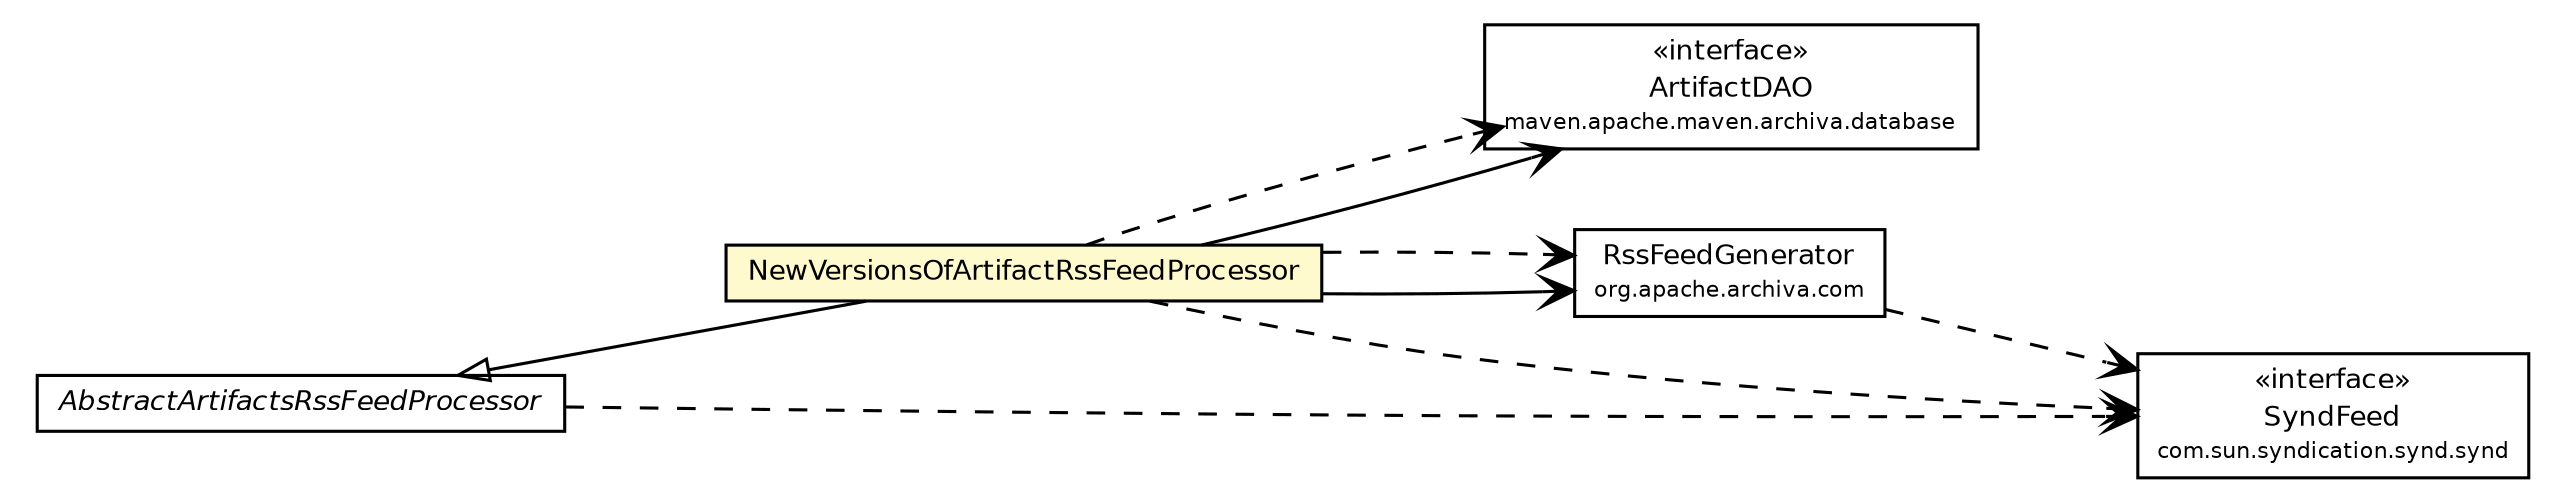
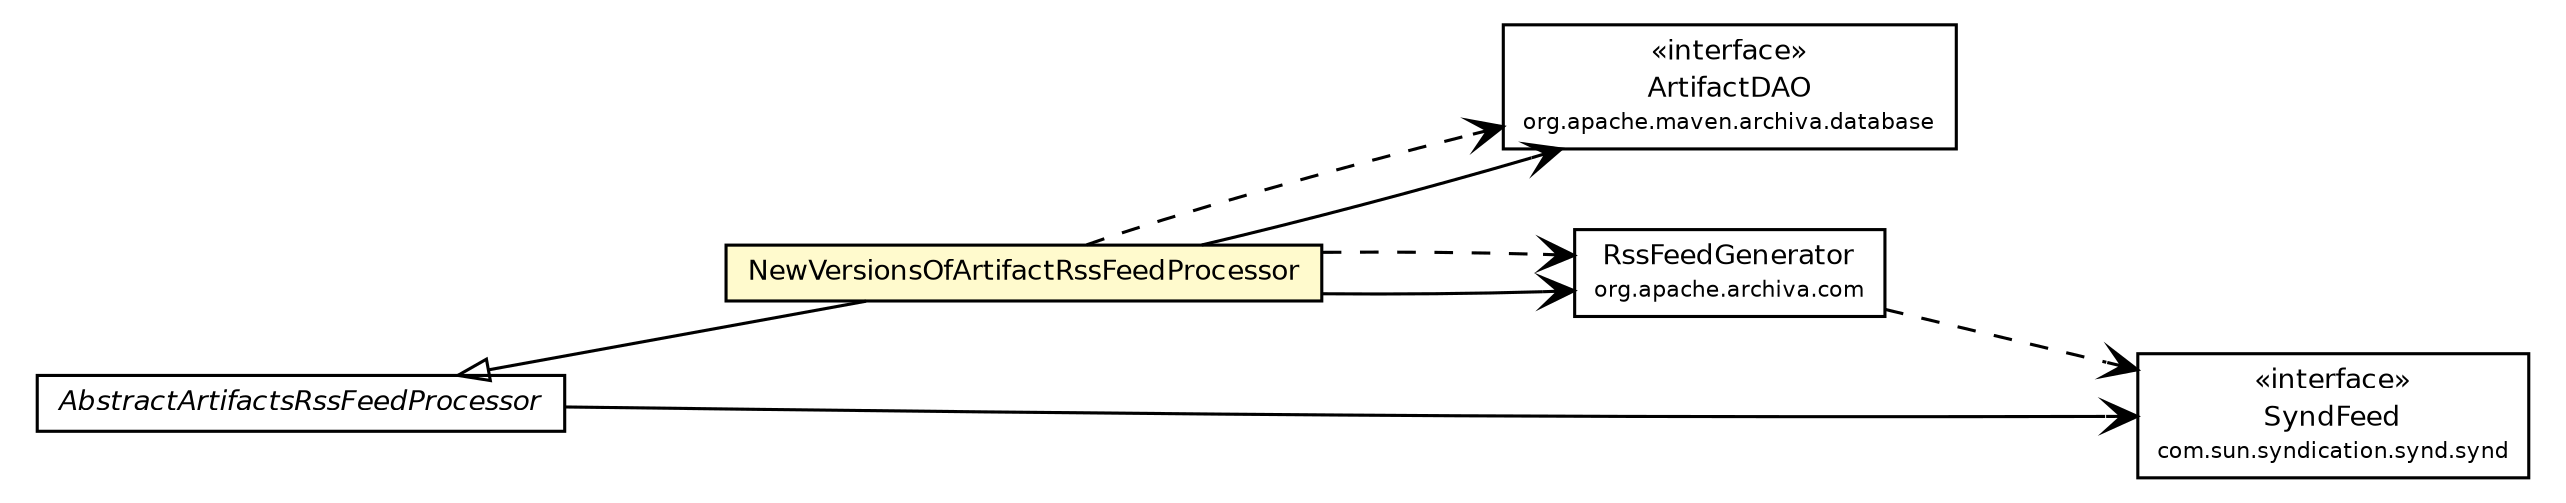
(1731, 123) -> (1730, 123)
(1625, 376) -> none
(1335, 415) -> (1335, 415)
